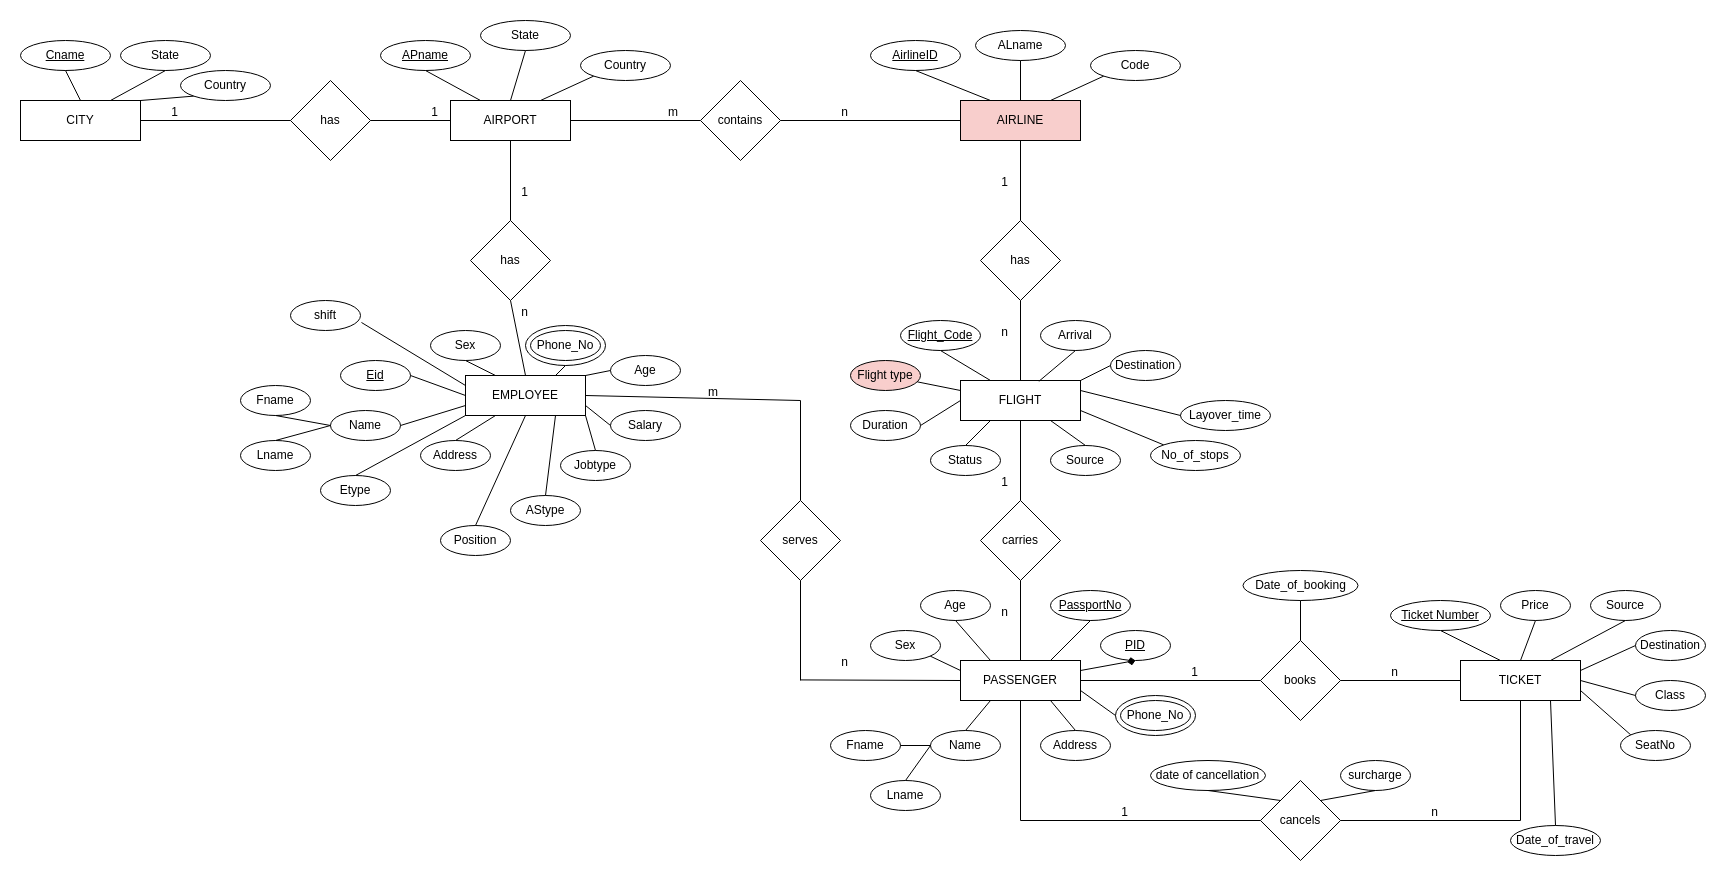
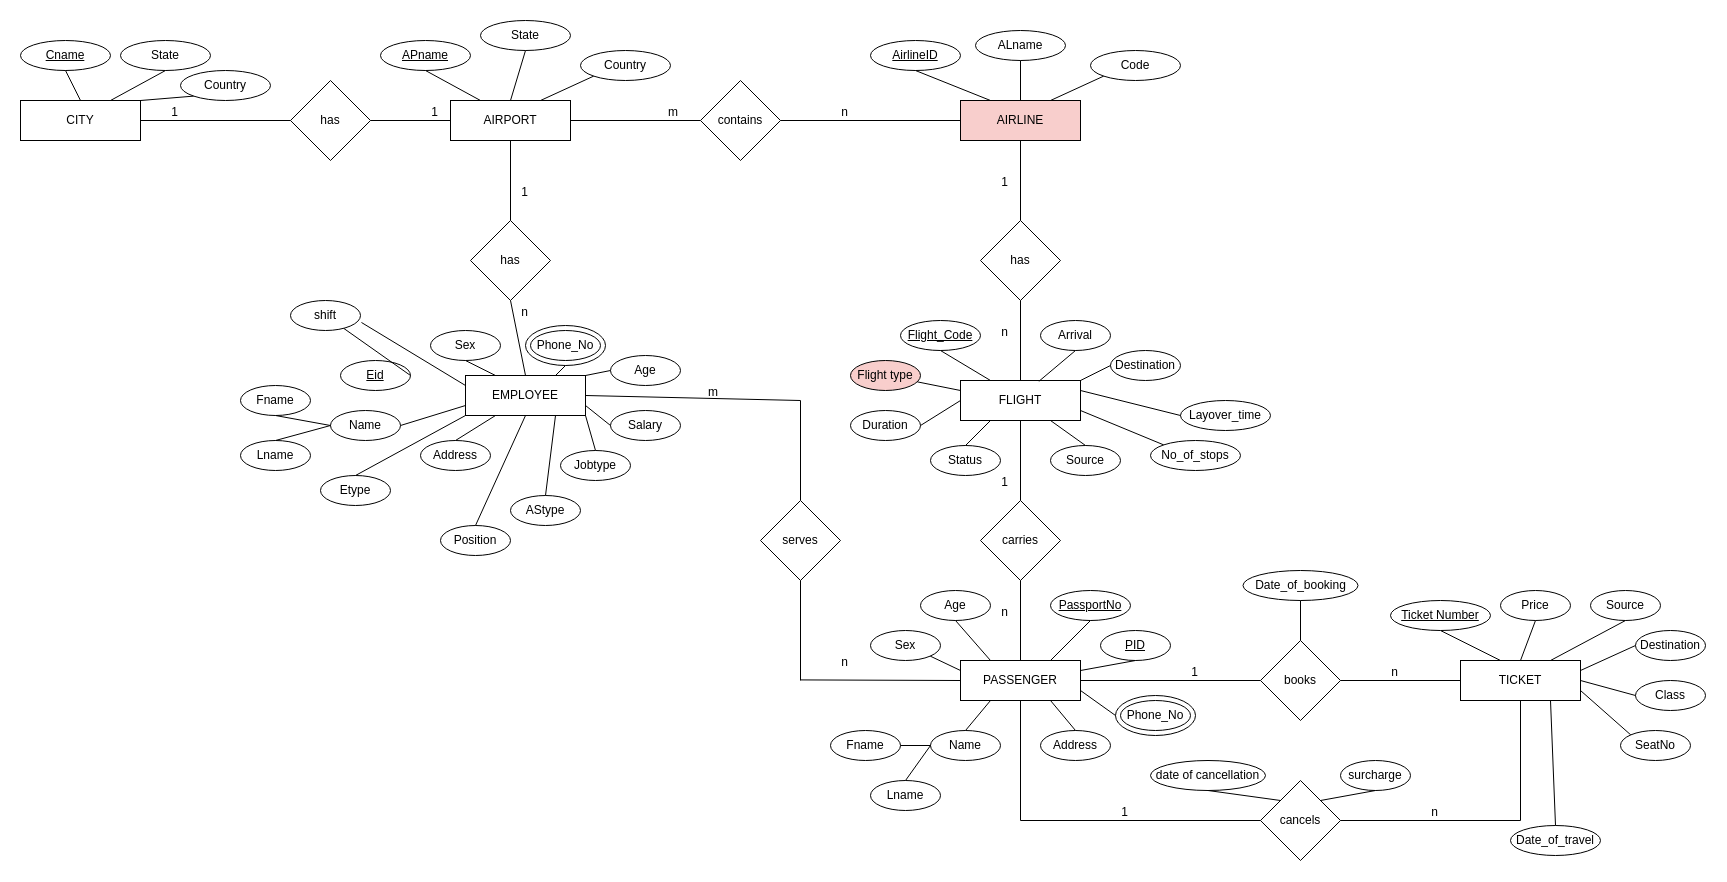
(438, 386) -> (377, 352)
(1127, 662) -> (1131, 661)
